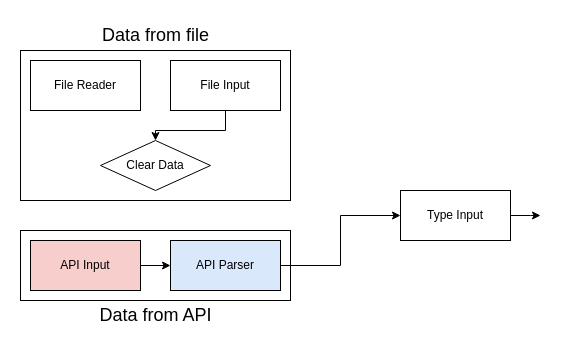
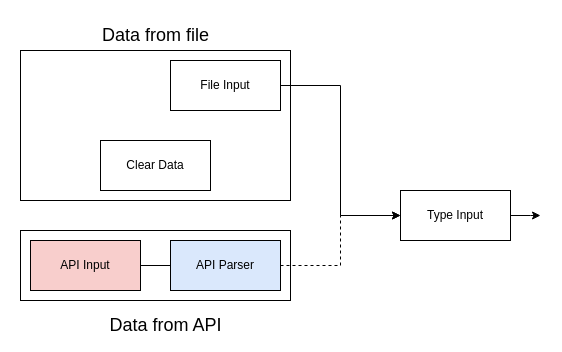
(86, 86) -> none
(200, 131) -> (341, 119)
(156, 166) -> (156, 166)
(162, 266) -> (164, 266)
(335, 266) -> (335, 266)
(156, 316) -> (166, 326)
